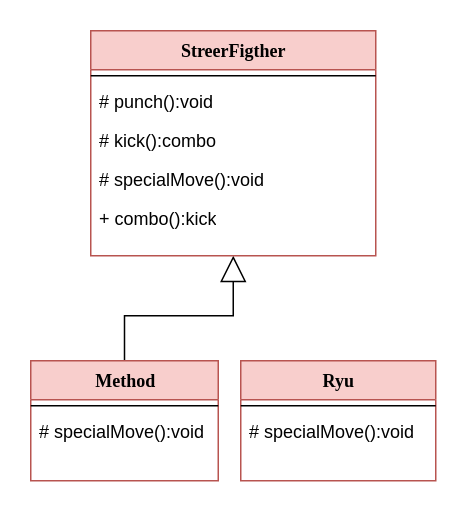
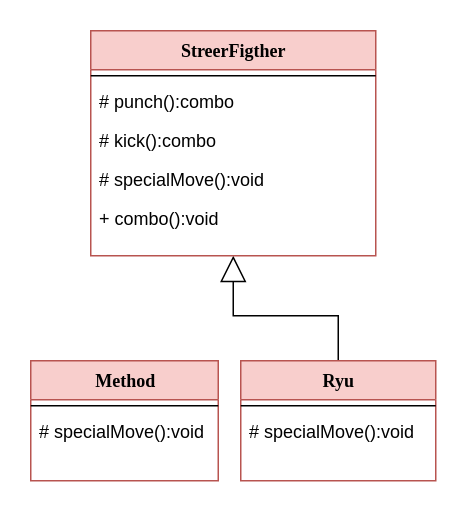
(163, 103) -> (171, 103)
(163, 220) -> (163, 220)
(156, 316) -> none
none -> (308, 316)
